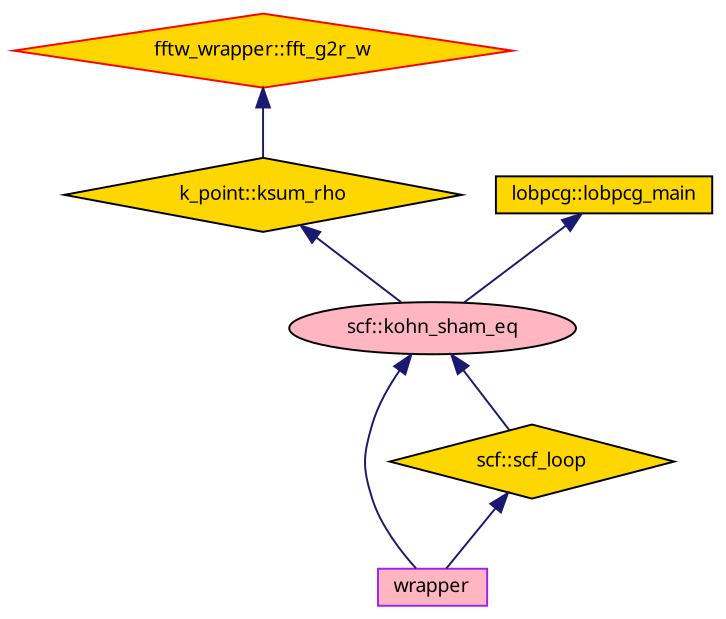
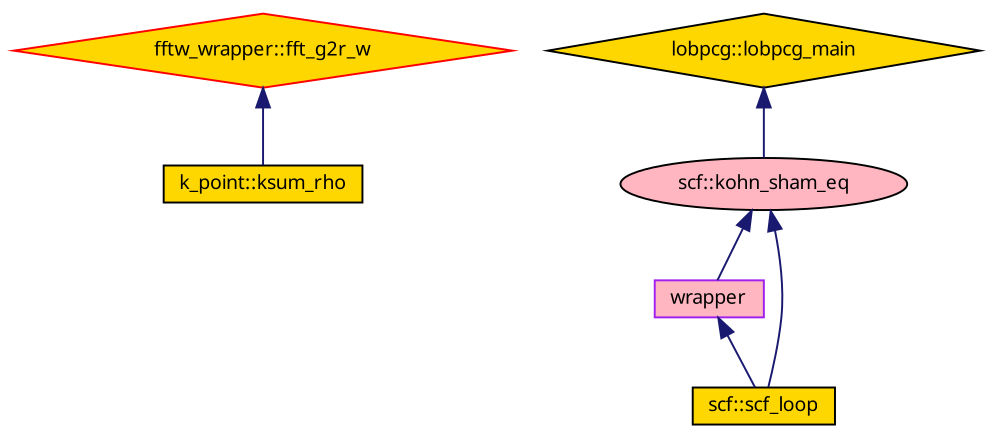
(263, 195) -> (263, 184)
(604, 195) -> (764, 51)
(359, 270) -> none
(532, 462) -> (764, 406)
(471, 538) -> (741, 361)
